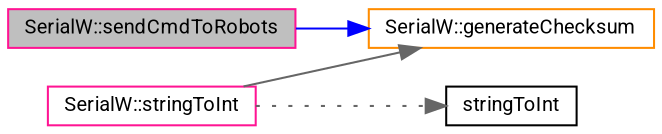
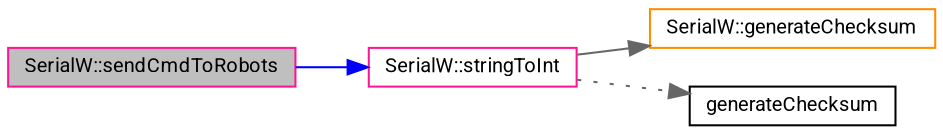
(322, 29) -> (322, 67)
(511, 106) -> (793, 106)
